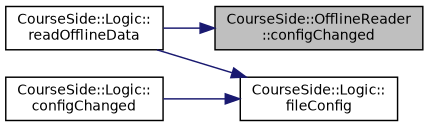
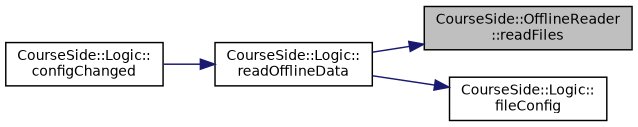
(319, 28) -> (528, 28)
(194, 99) -> (182, 64)
